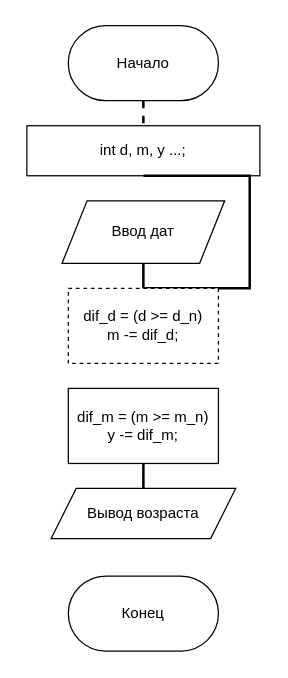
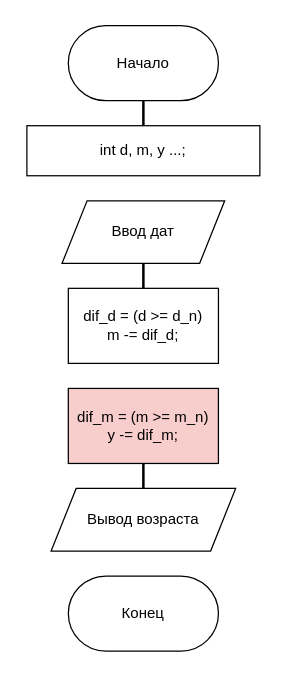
(143, 116) -> (143, 116)
(249, 234) -> (143, 286)
(143, 326) -> (143, 326)
(143, 426) -> (143, 426)
(143, 513) -> (143, 519)
